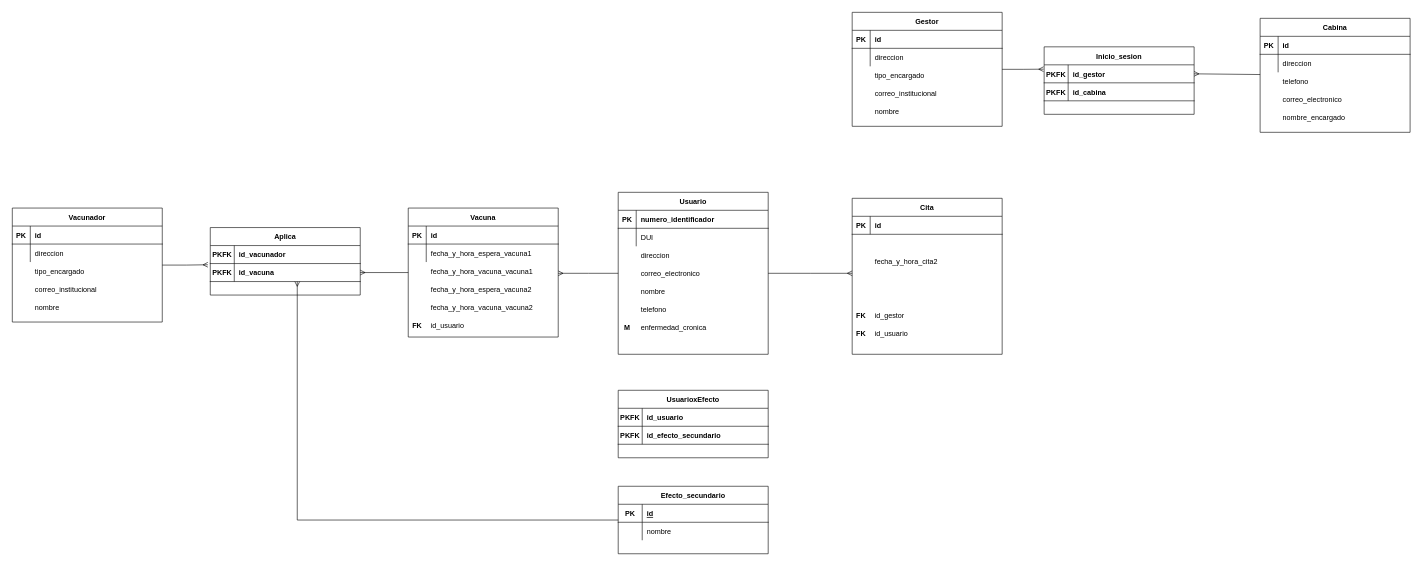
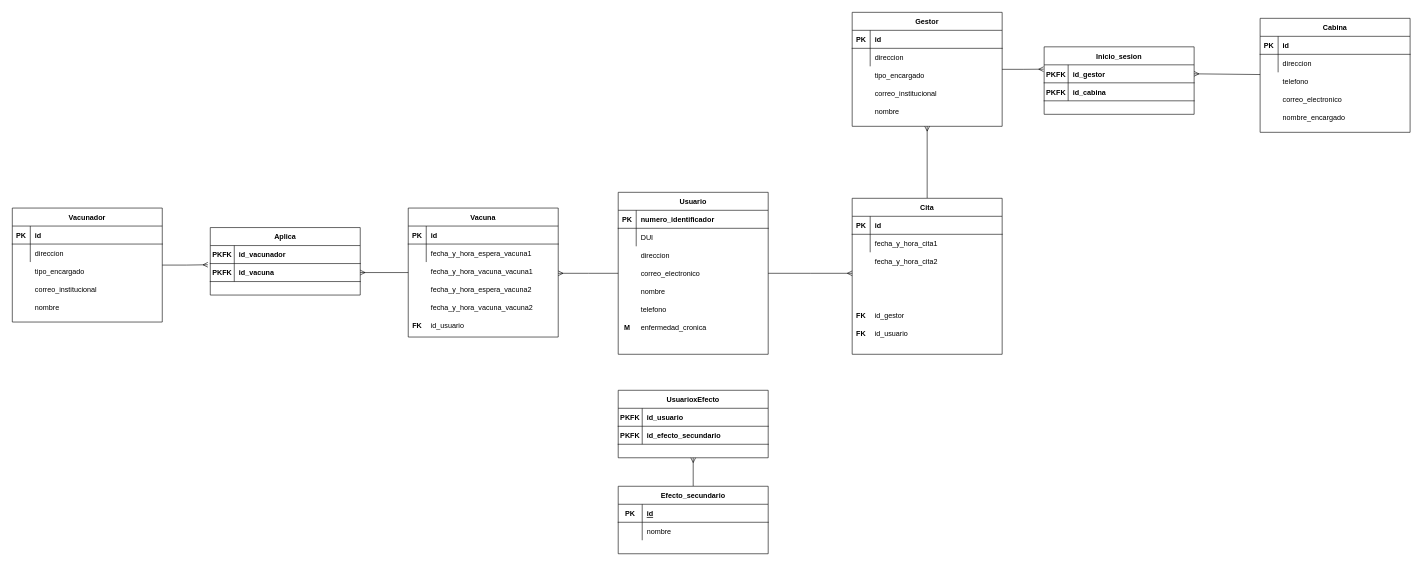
none -> (927, 131)
none -> (936, 243)
(297, 403) -> (693, 473)
